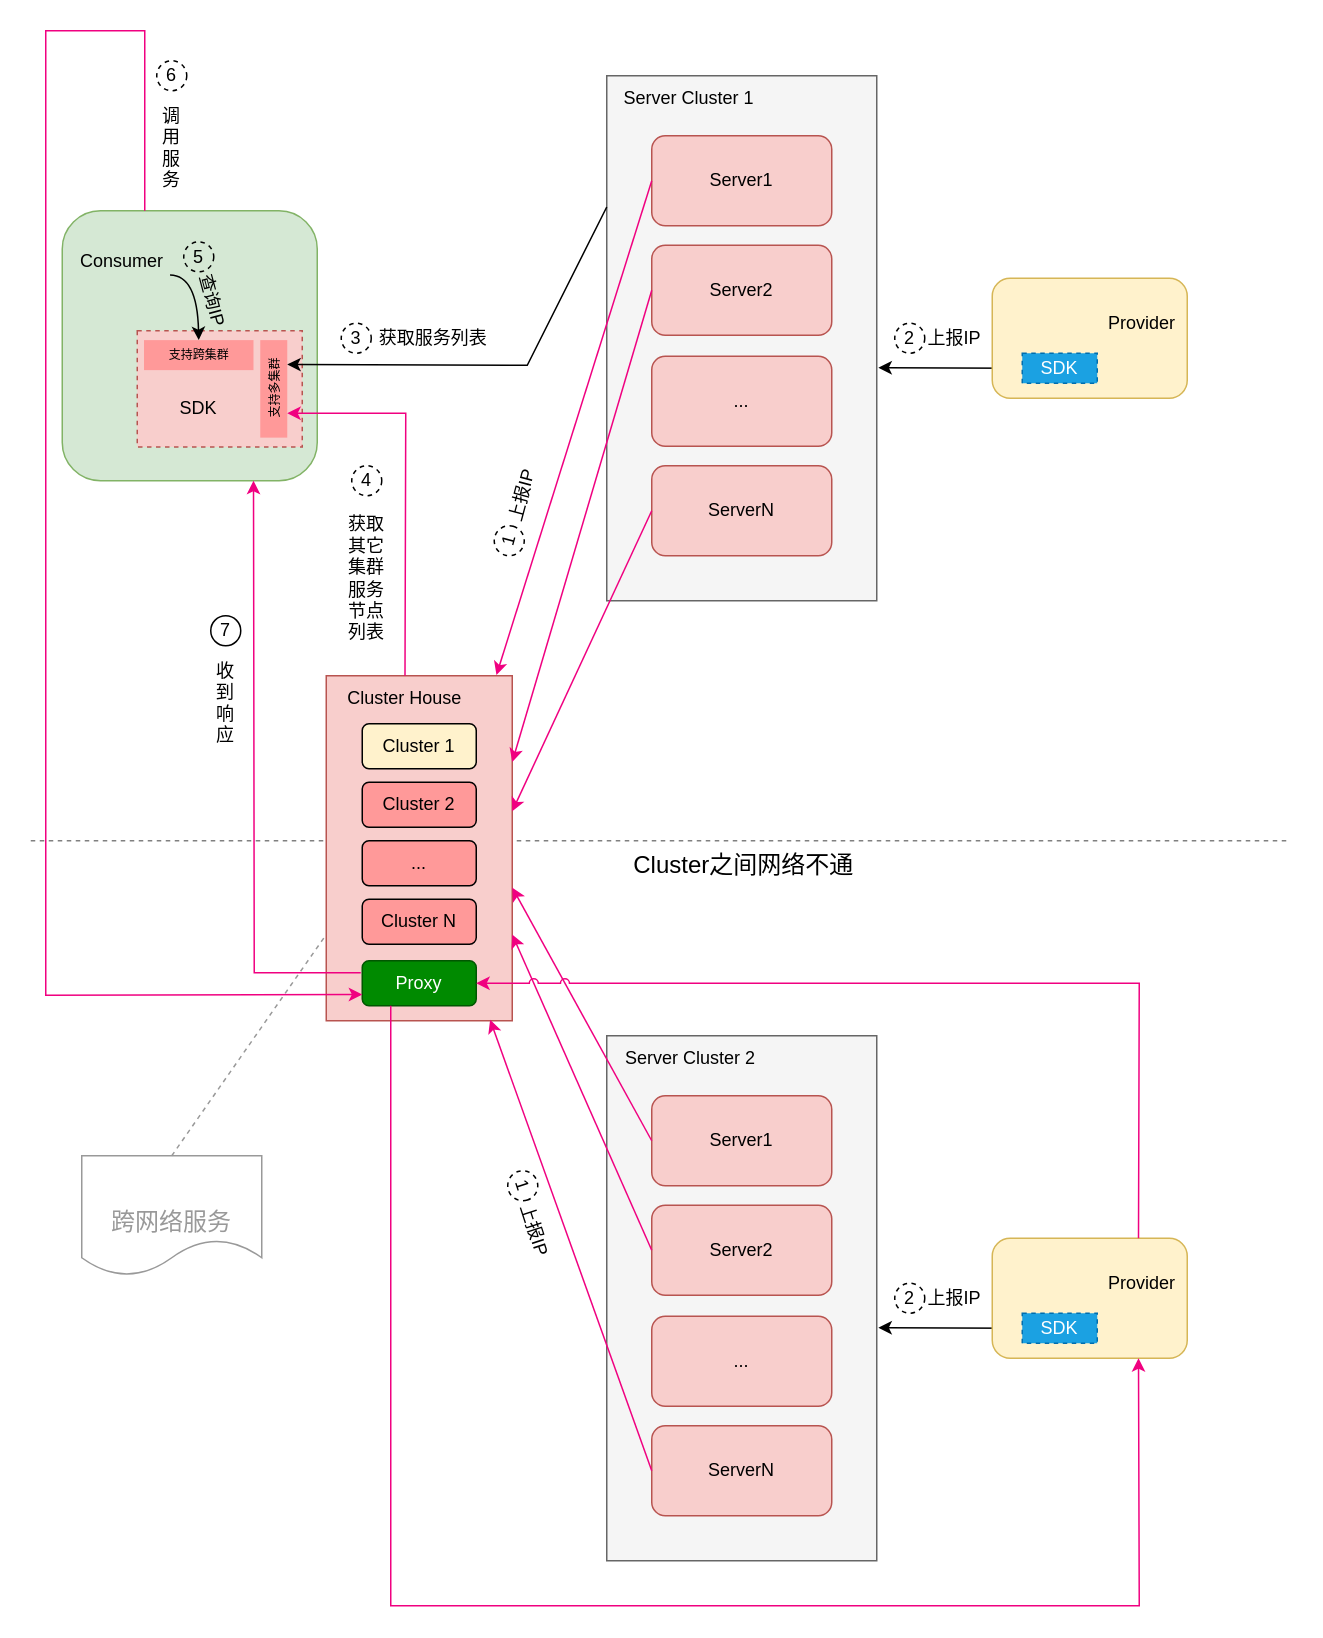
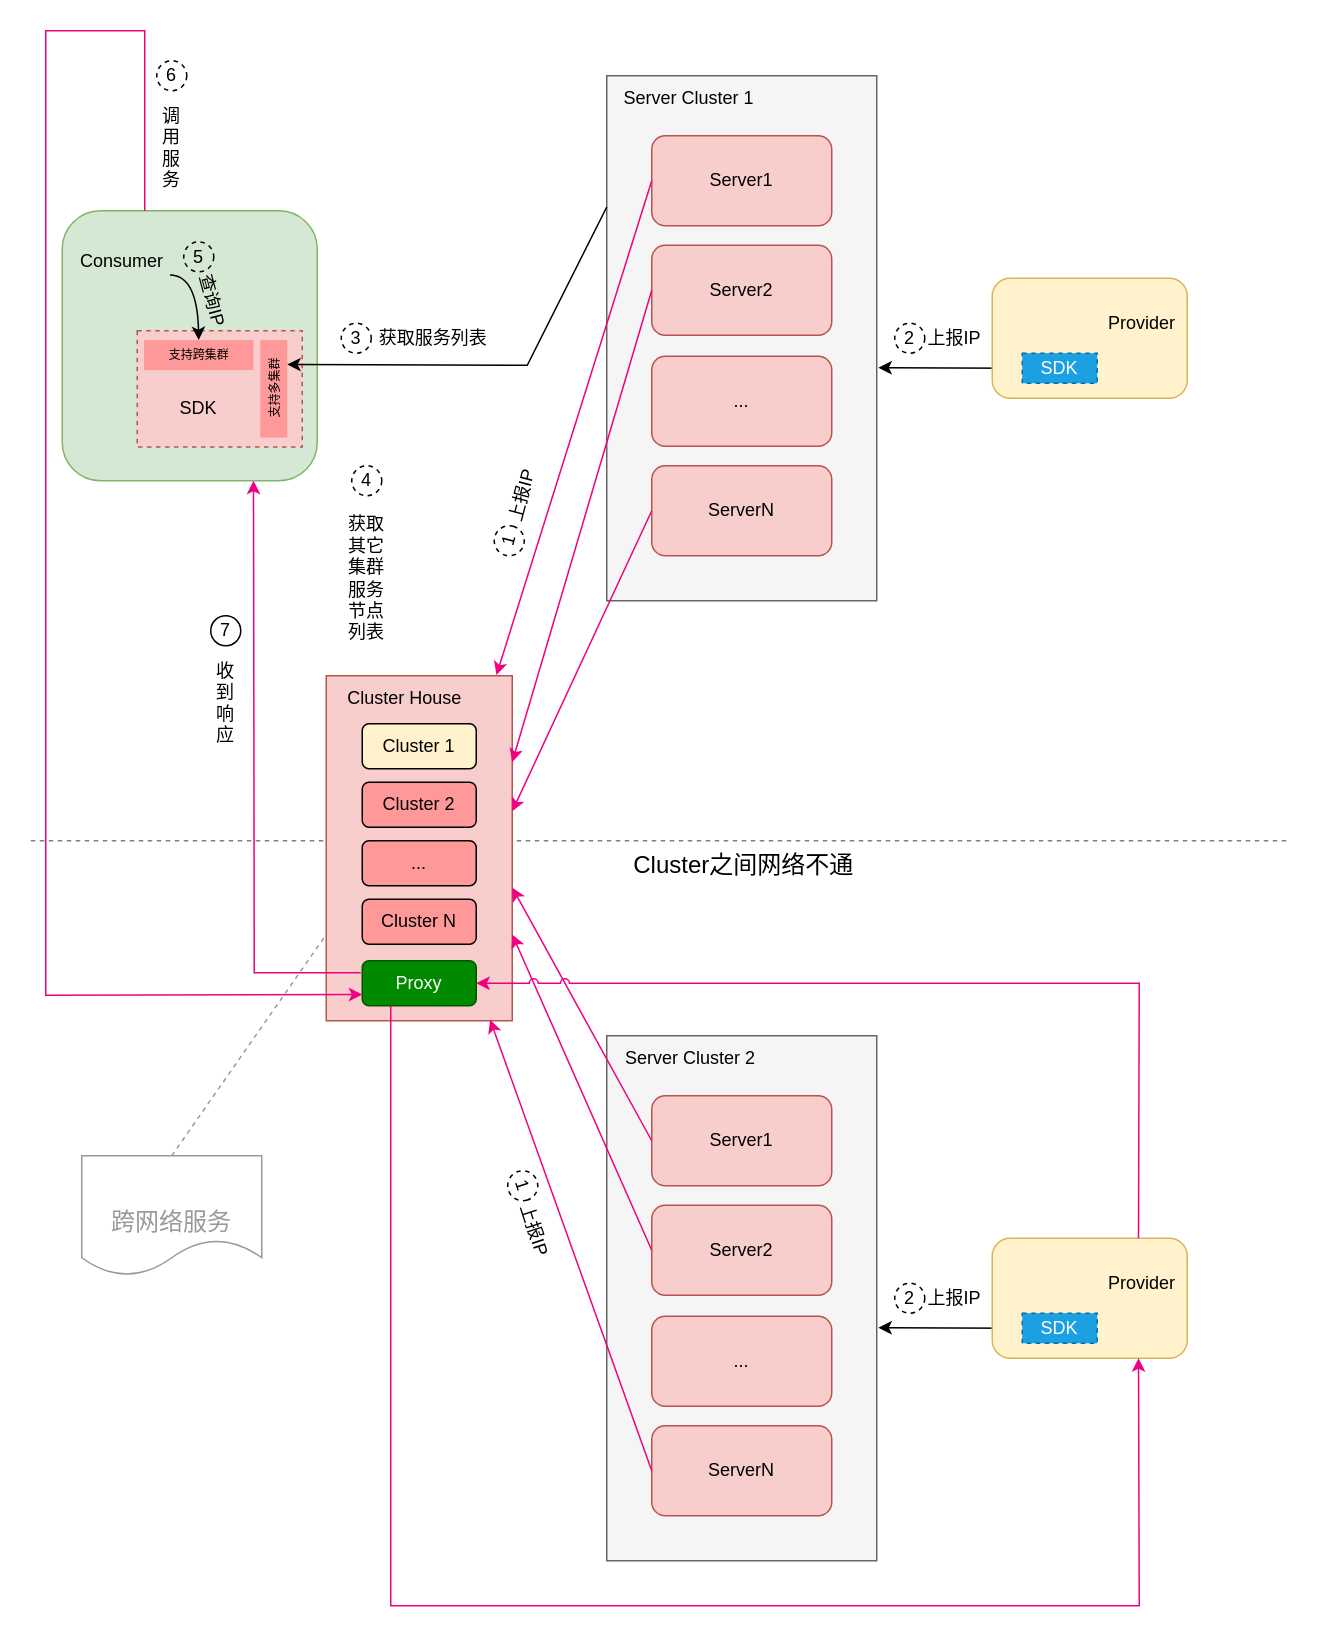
(406, 490) -> none
